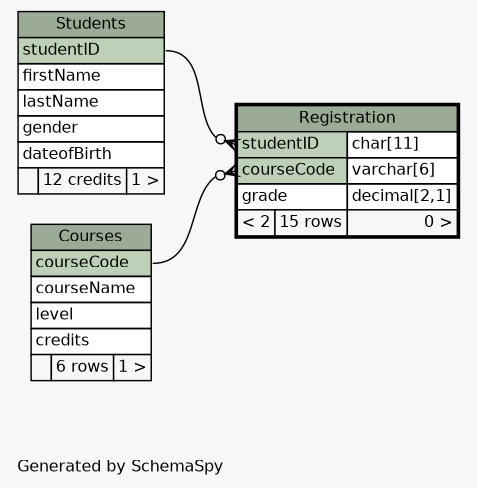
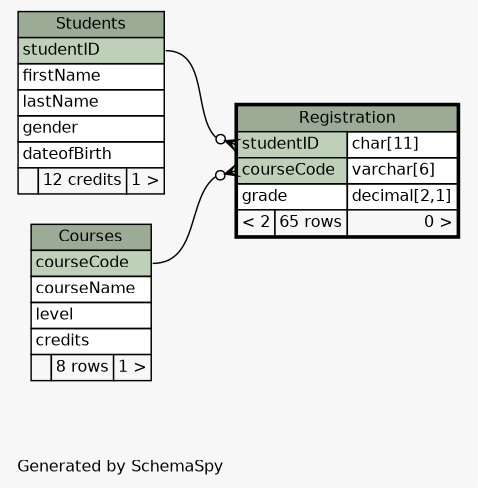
(311, 222) -> (311, 222)
(82, 367) -> (82, 367)
